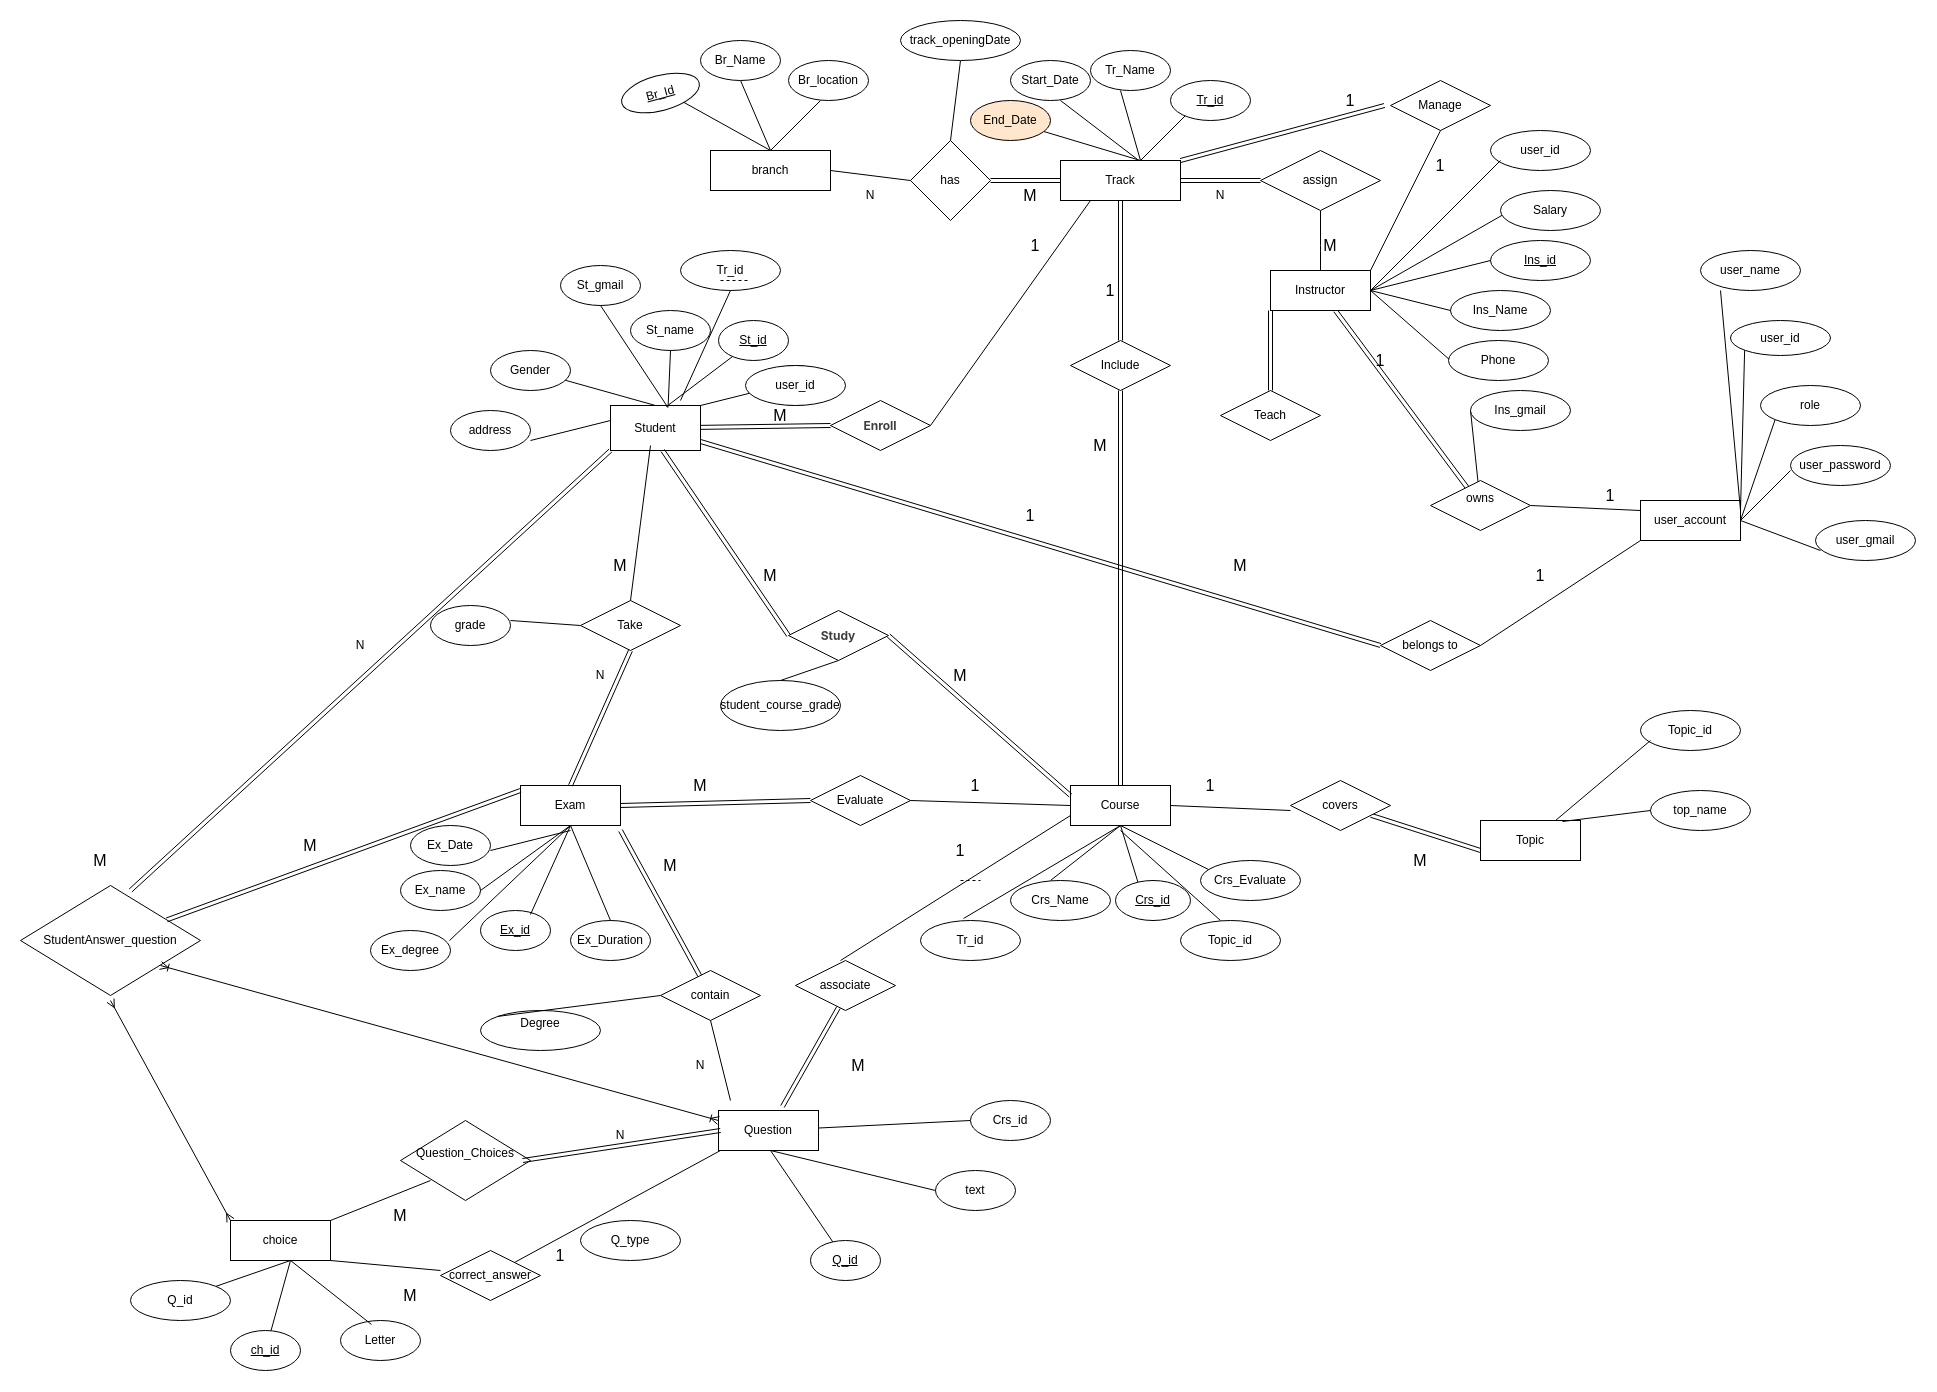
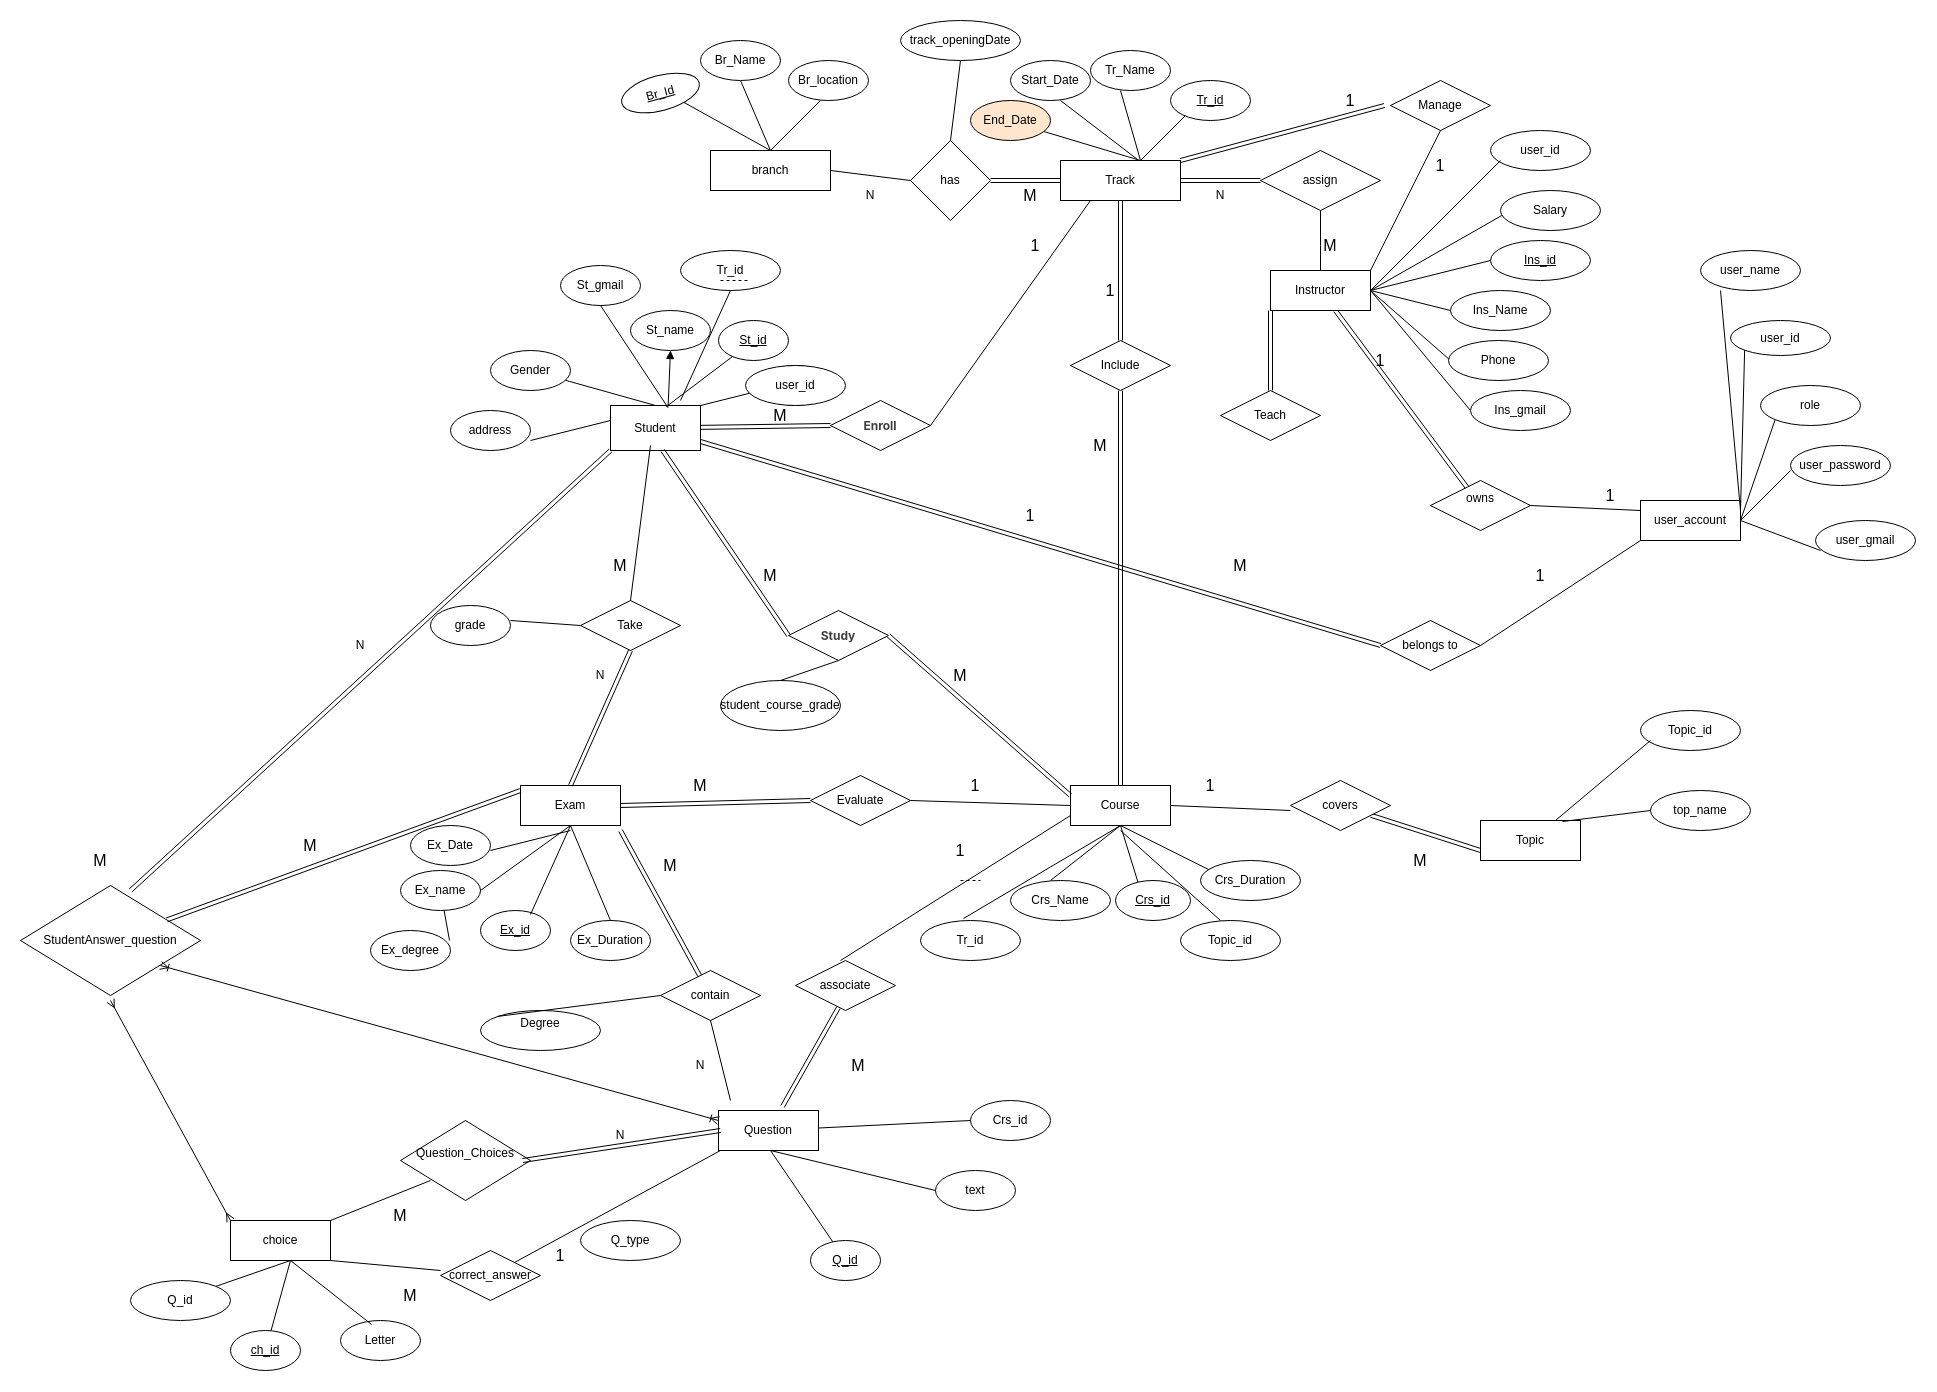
(670, 356) -> (670, 360)
(1474, 446) -> (1424, 355)
(1251, 881) -> (1251, 881)
(506, 887) -> (447, 925)
